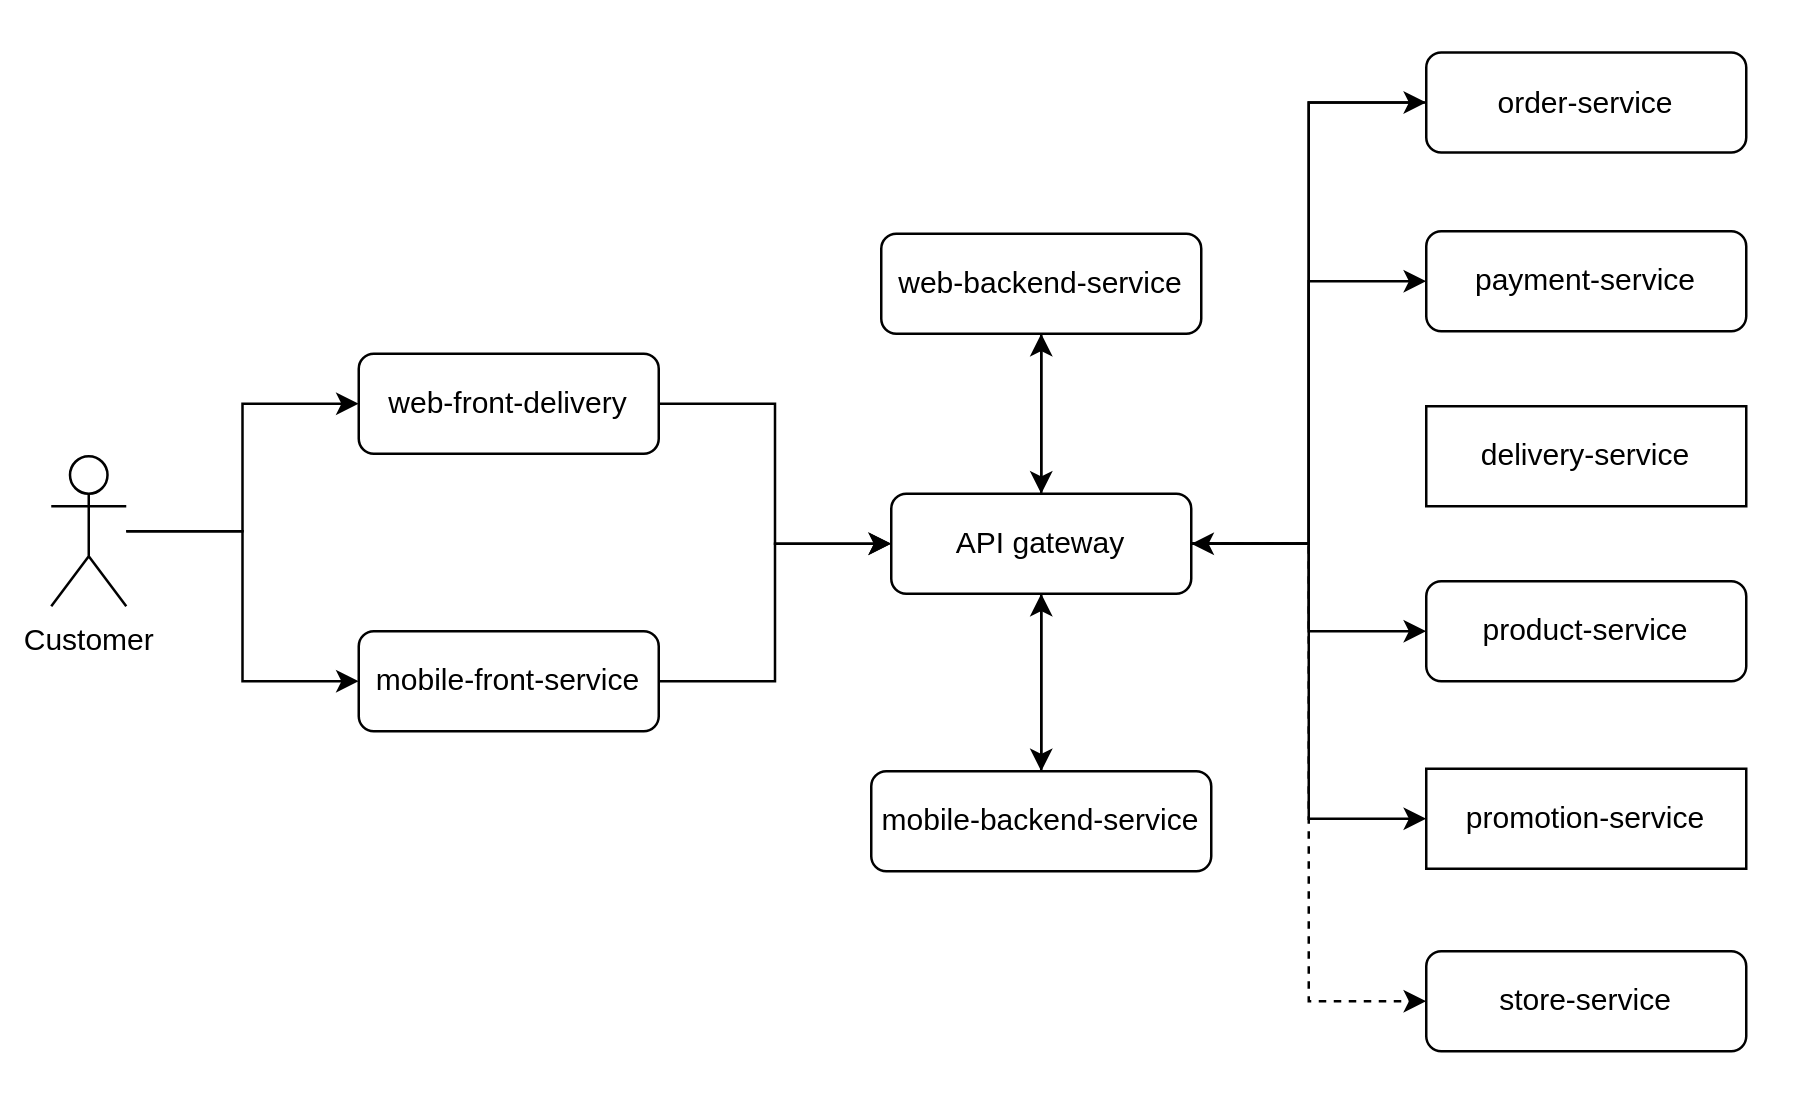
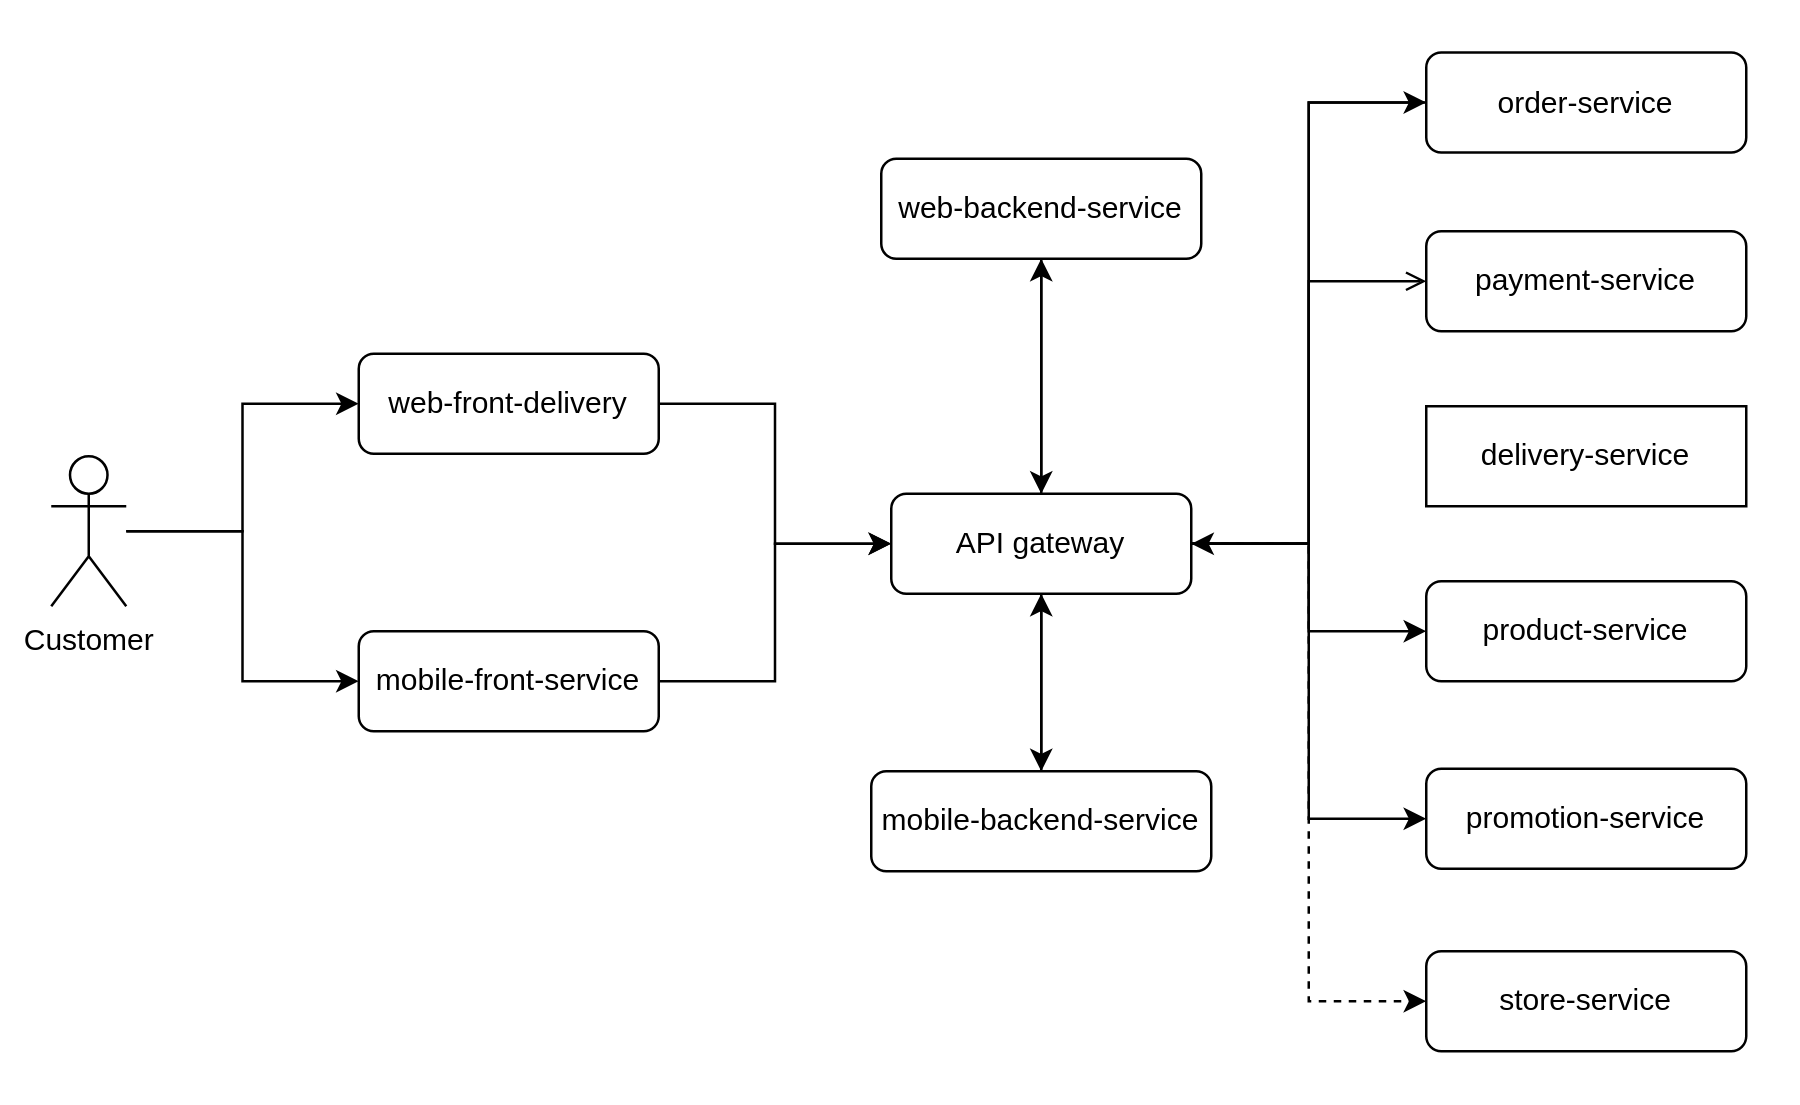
(1408, 281) -> (1412, 281)
(1041, 284) -> (1041, 209)
(1586, 819) -> (1586, 819)
